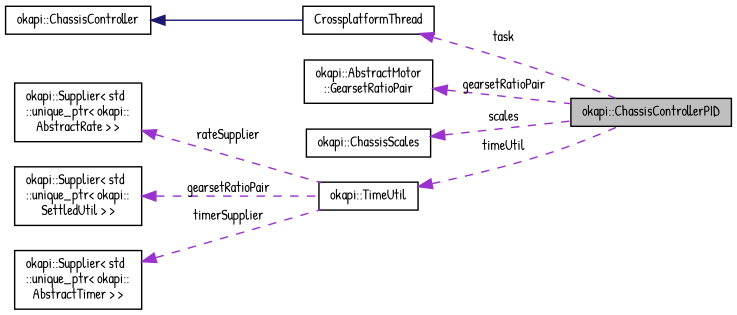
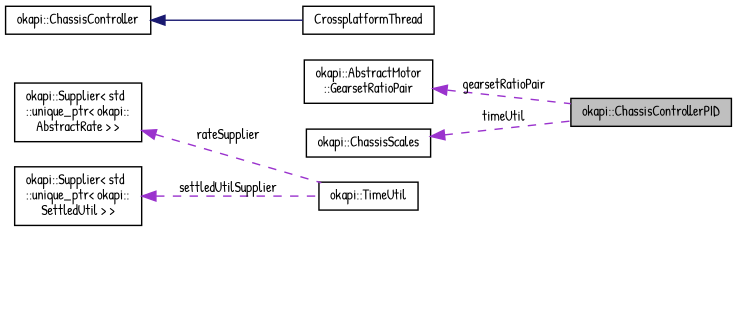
(526, 65) -> none
(502, 117) -> (502, 117)
(528, 160) -> none
(227, 188) -> (227, 188)
(78, 280) -> none
